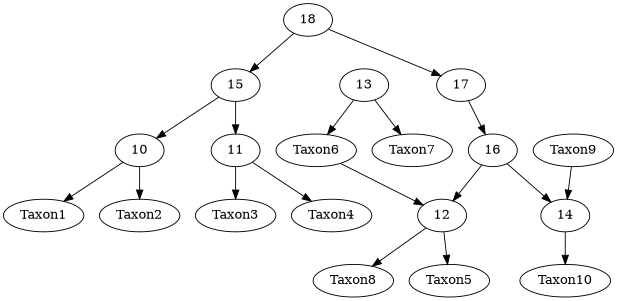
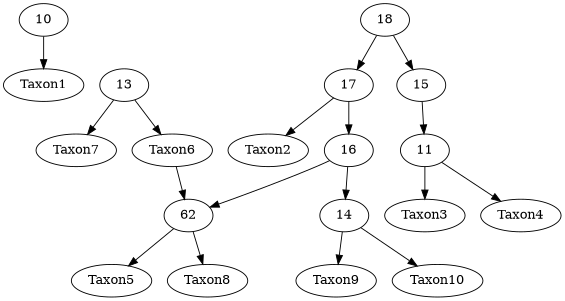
(192, 115) -> none
(140, 178) -> (313, 114)
(570, 178) -> (341, 243)
(442, 216) -> (189, 216)
